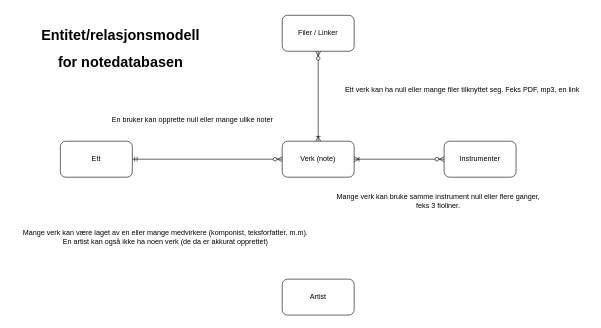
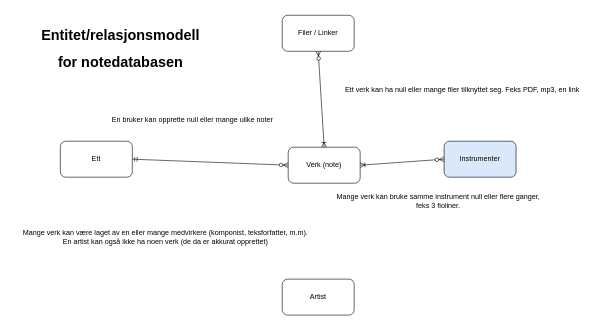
(318, 159) -> (324, 165)
(480, 159) -> (480, 159)
